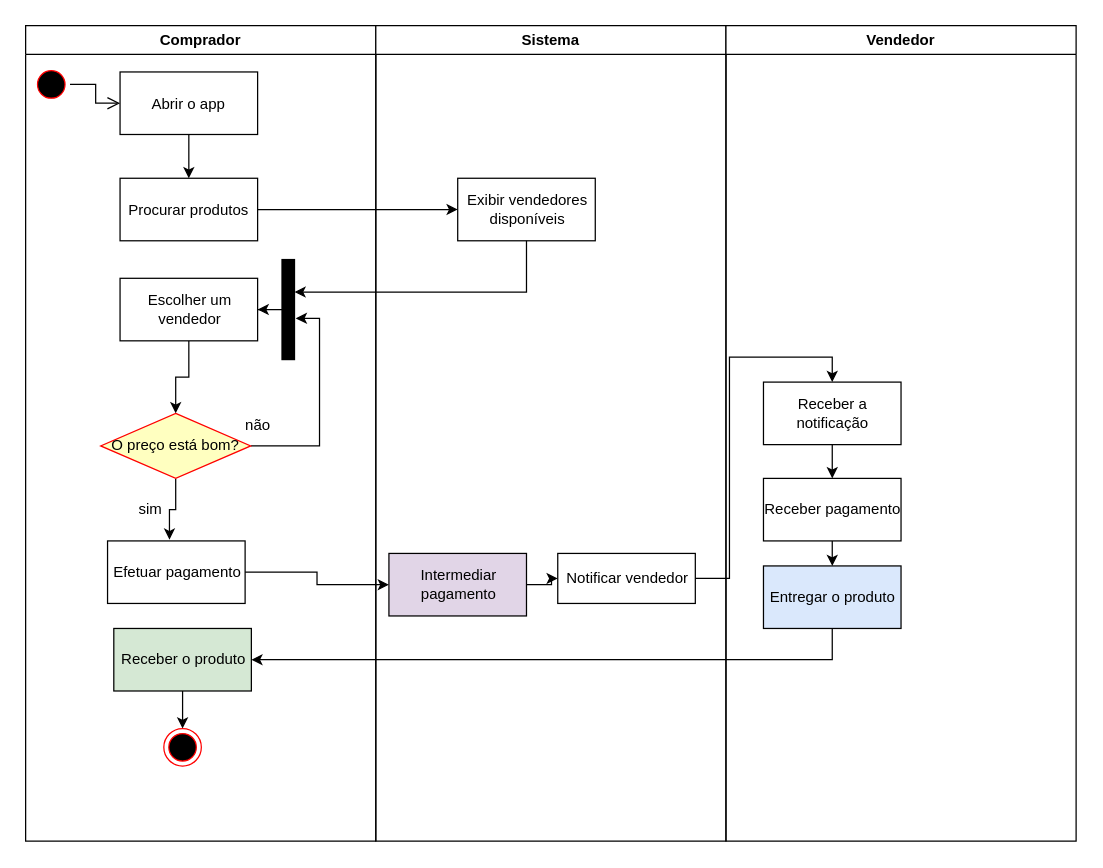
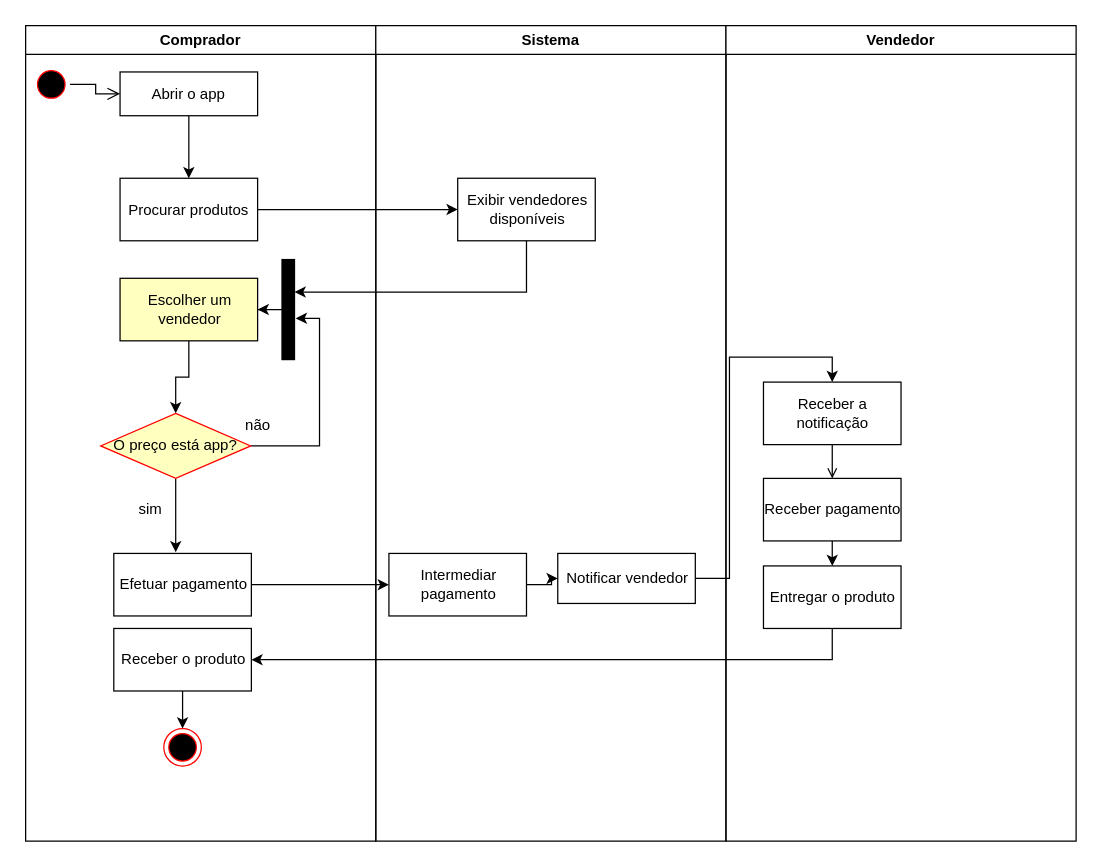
(189, 103) -> (189, 94)
(189, 309) -> (189, 309)
(176, 446) -> (176, 446)
(832, 468) -> (832, 470)
(176, 572) -> (183, 584)
(458, 584) -> (458, 584)
(832, 597) -> (832, 597)
(183, 659) -> (183, 659)
